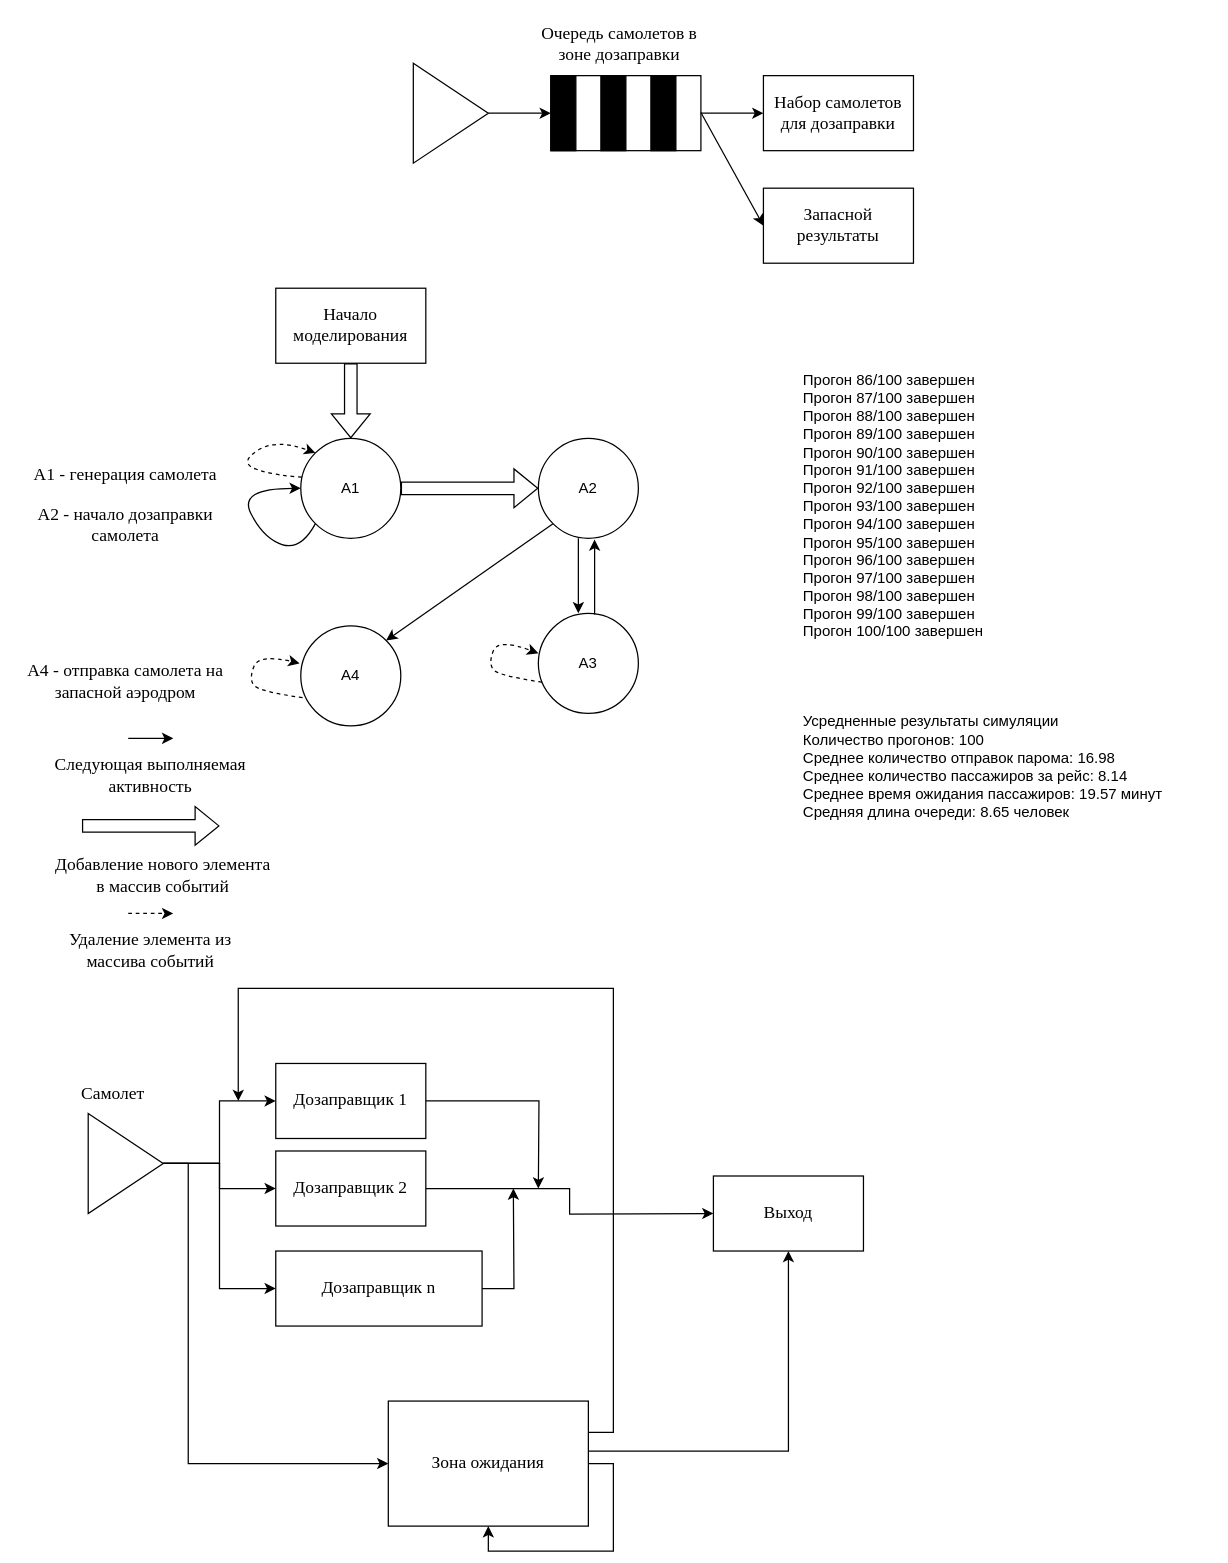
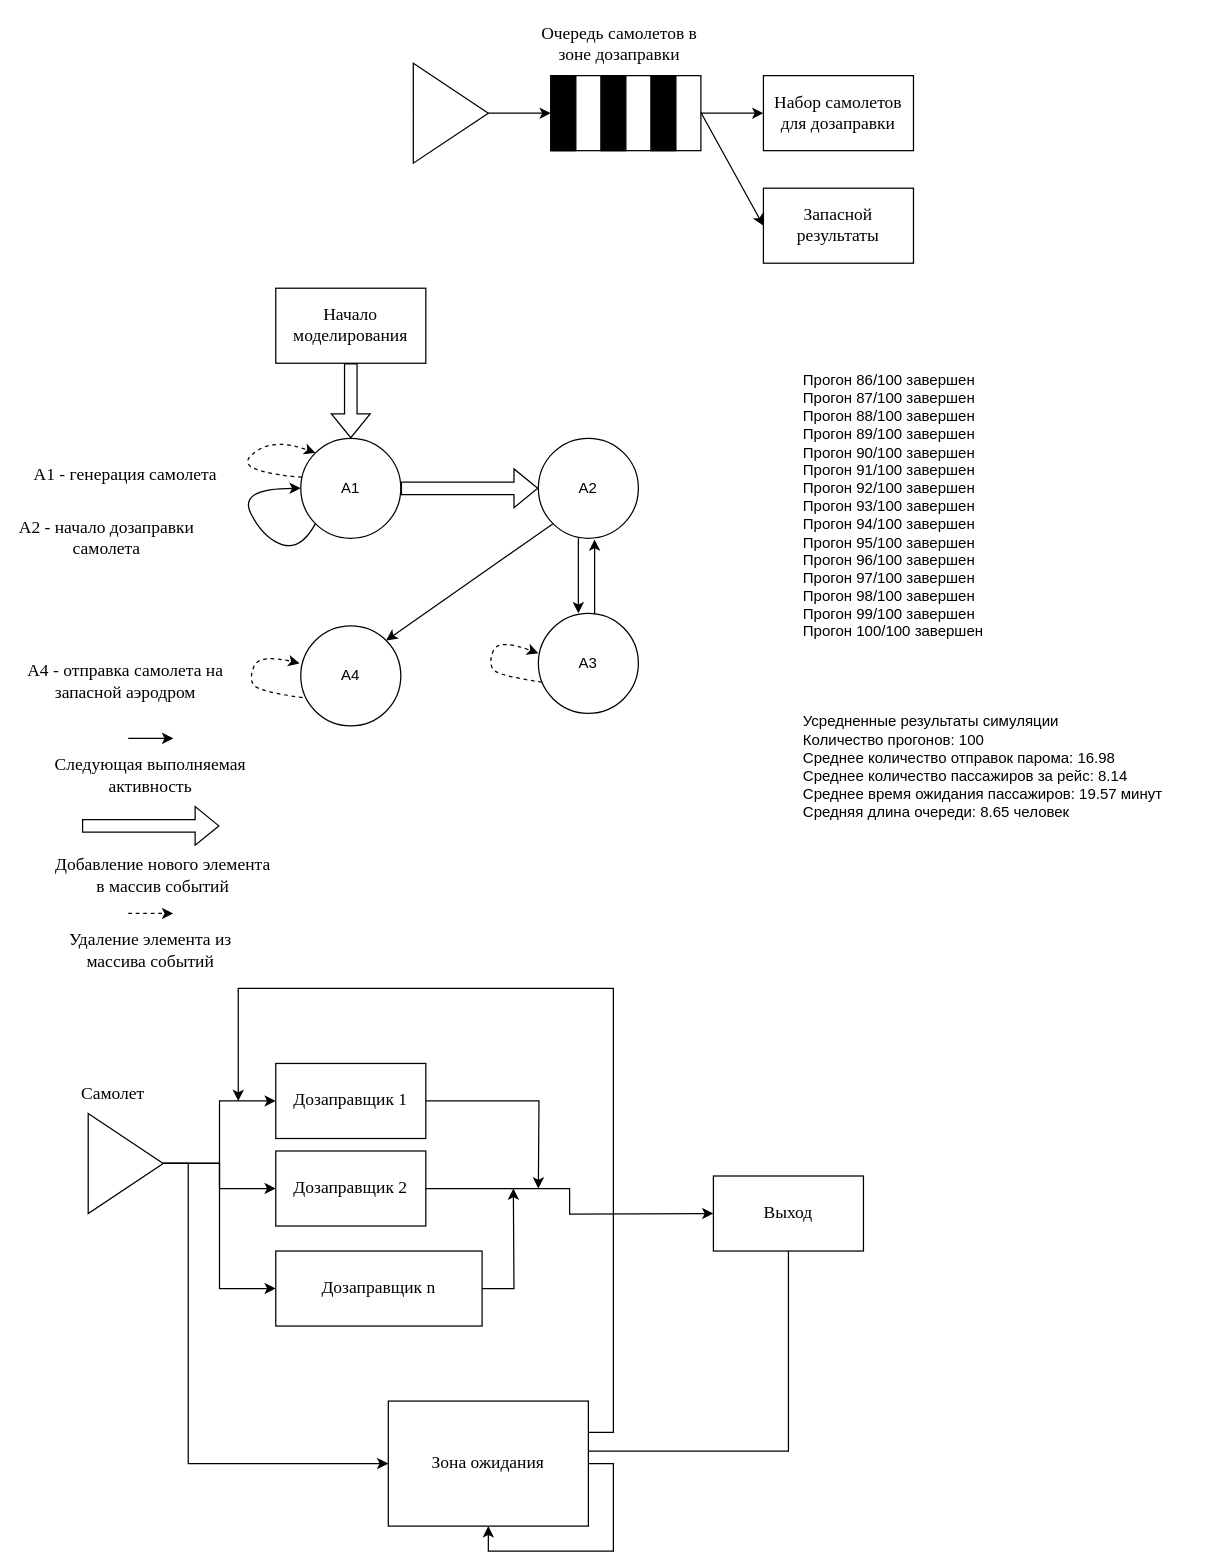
(126, 526) -> (107, 538)
(788, 1261) -> (788, 1257)
